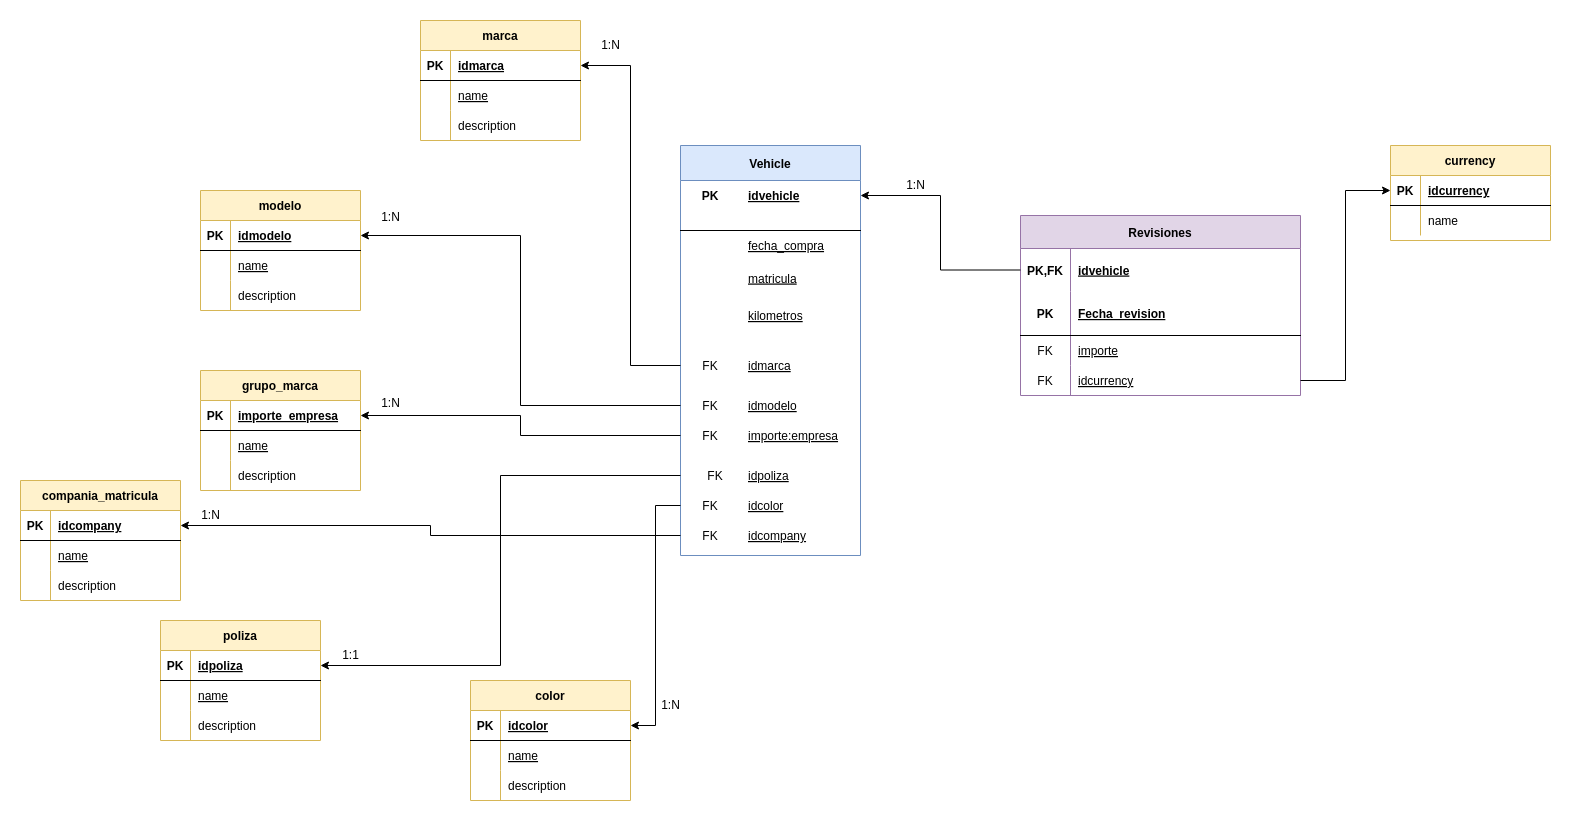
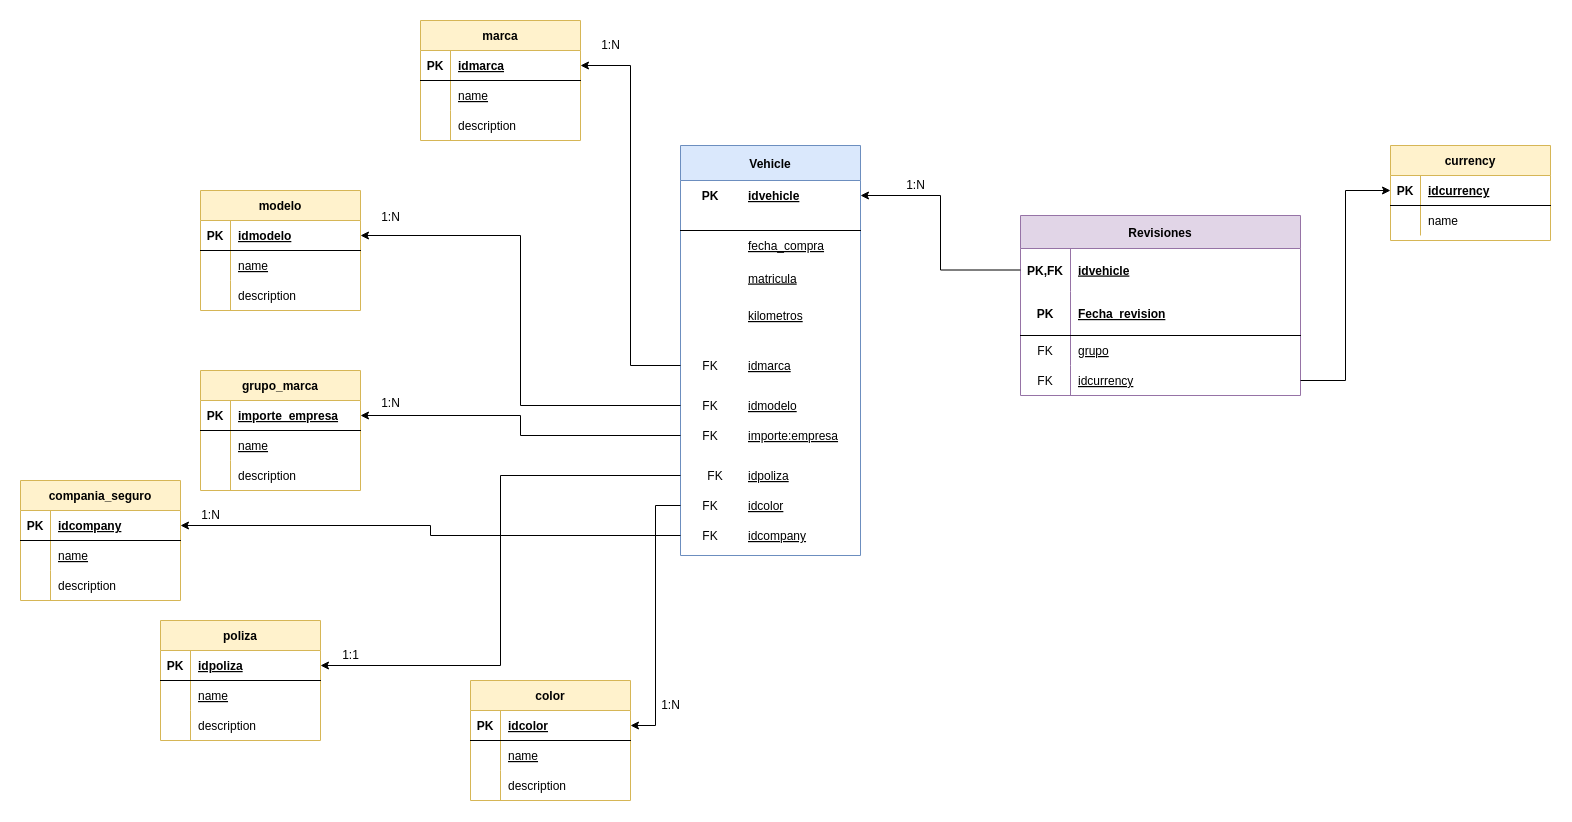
(1100, 351) -> (1095, 351)
(100, 496) -> (100, 496)
